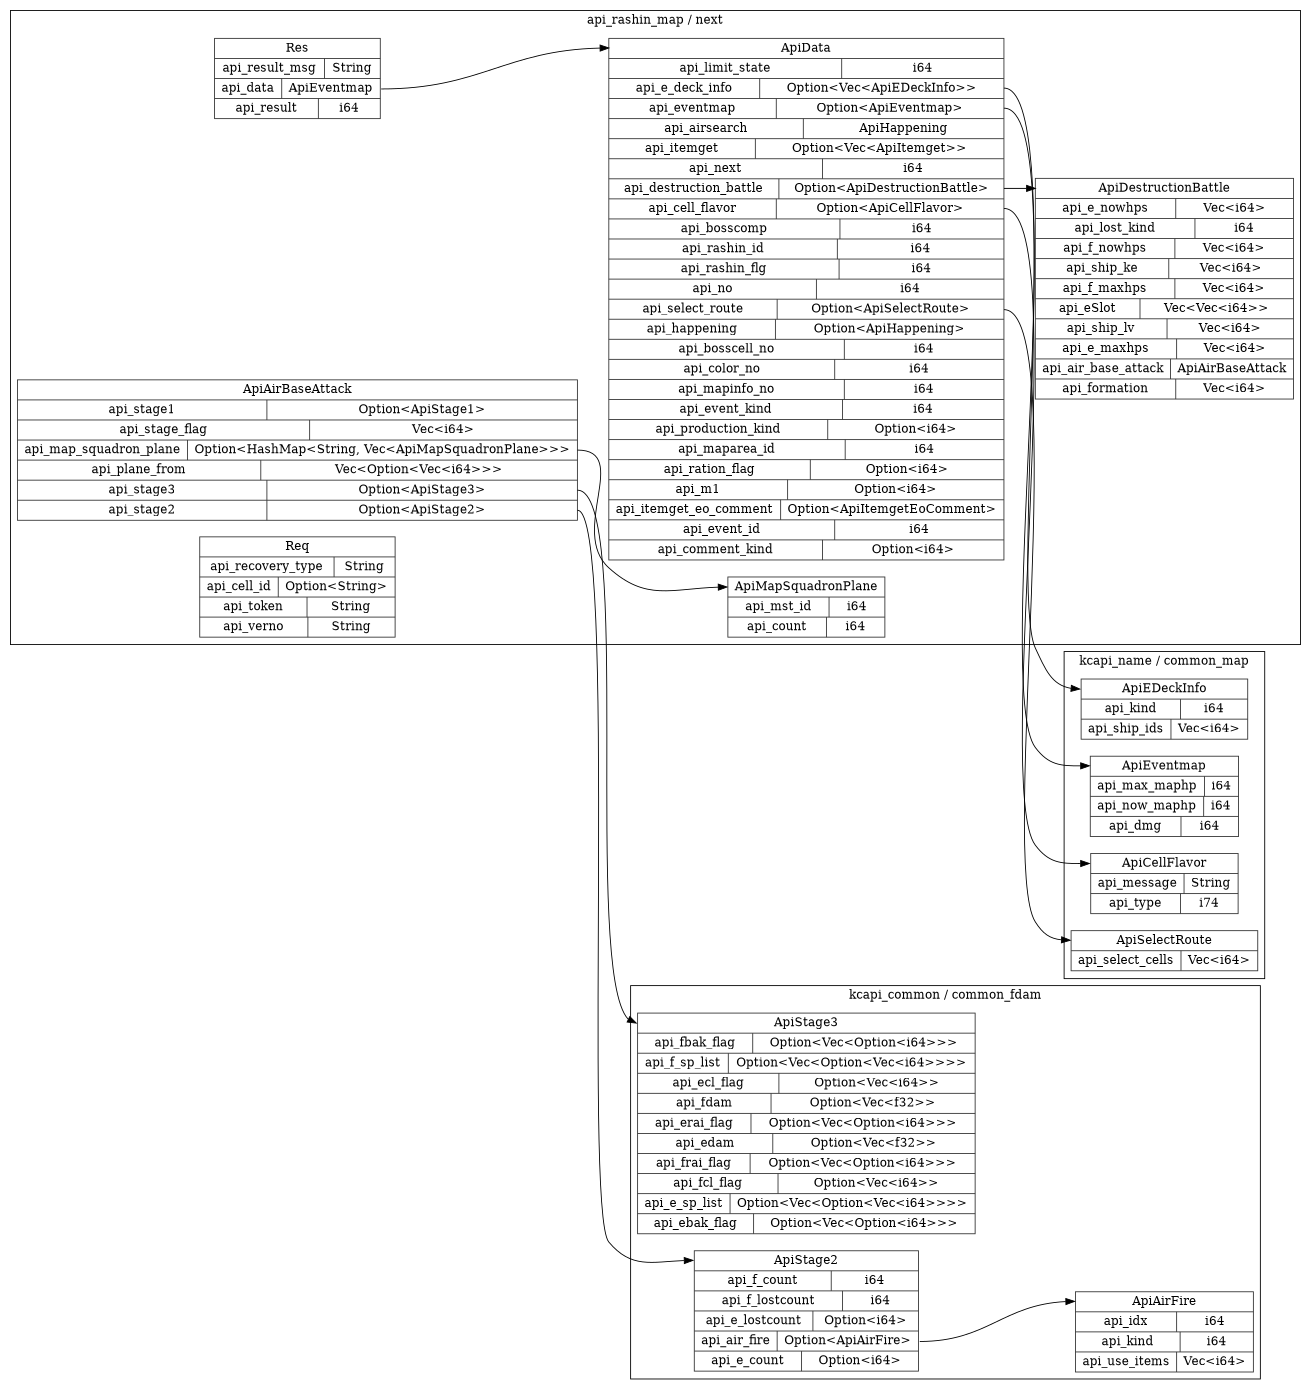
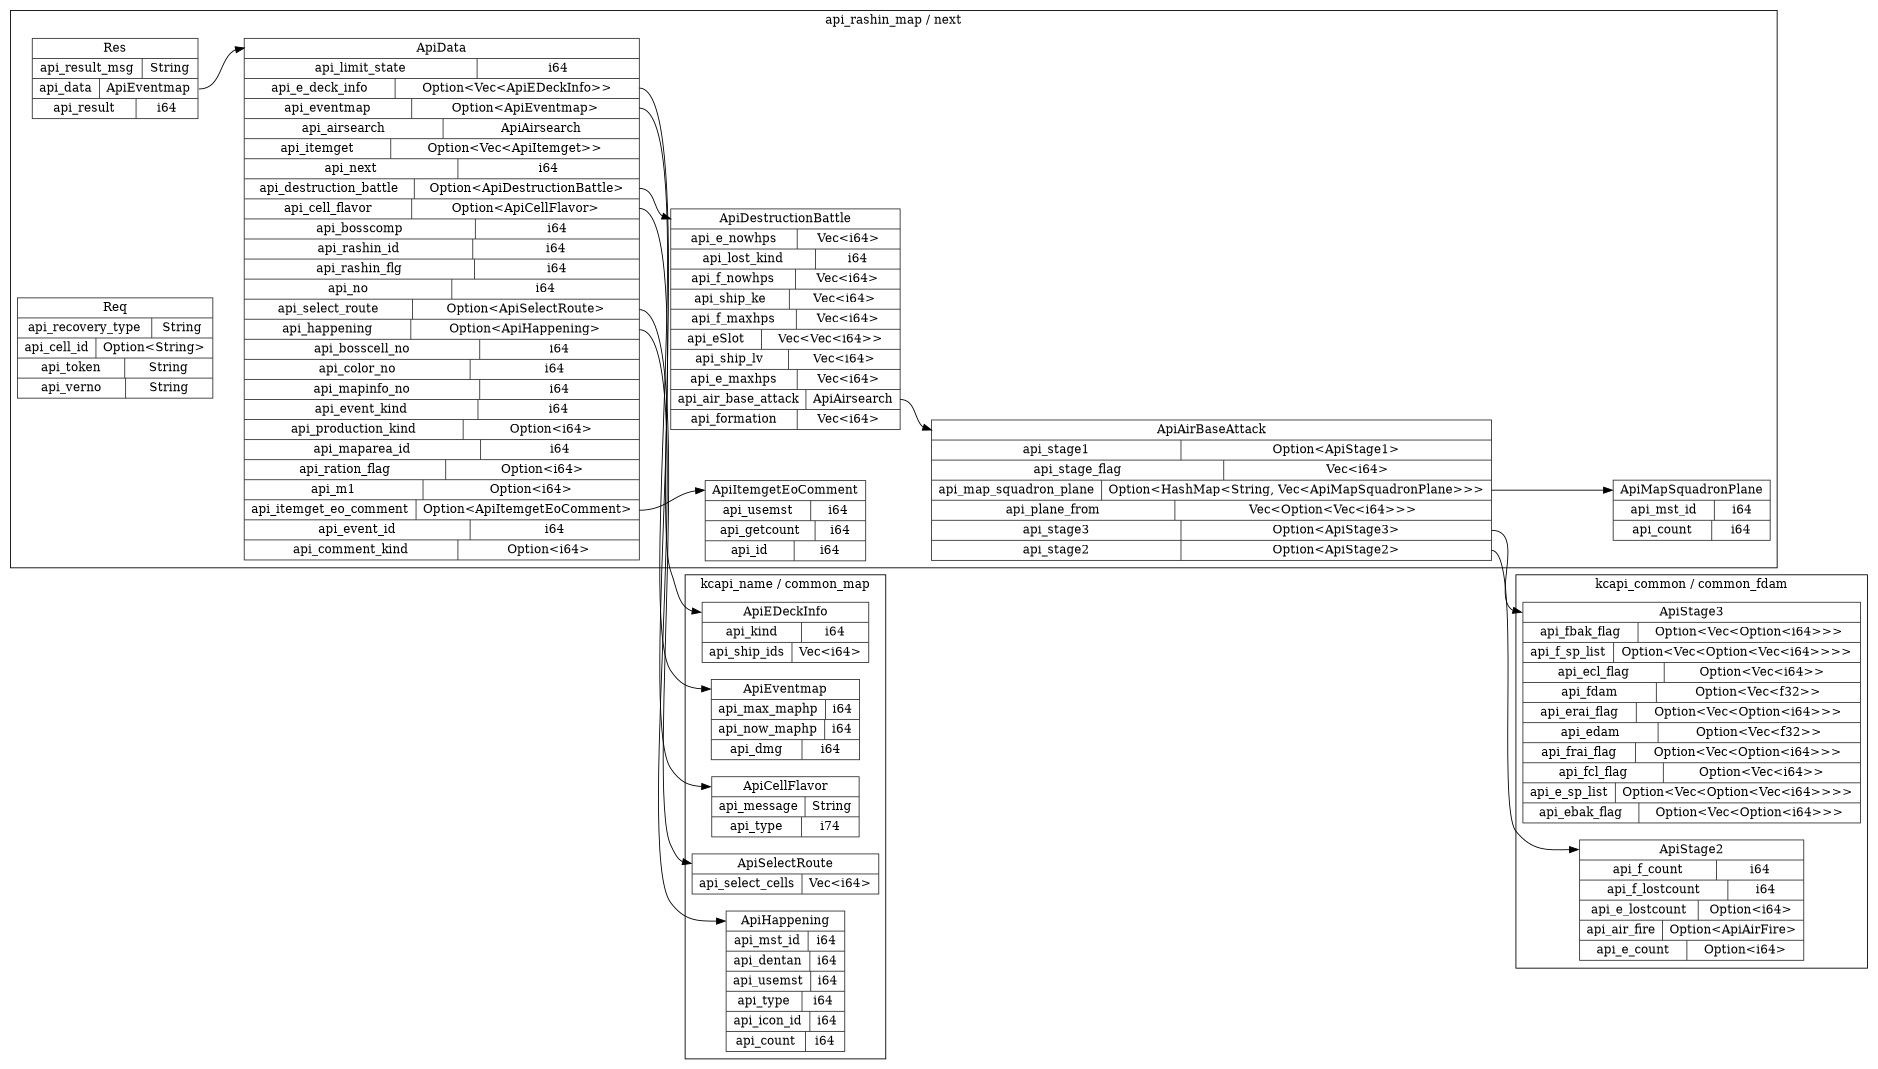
(904, 128) -> (541, 128)
(1232, 369) -> (853, 399)
none -> (914, 411)
none -> (785, 521)
none -> (785, 981)
(1164, 1332) -> none
